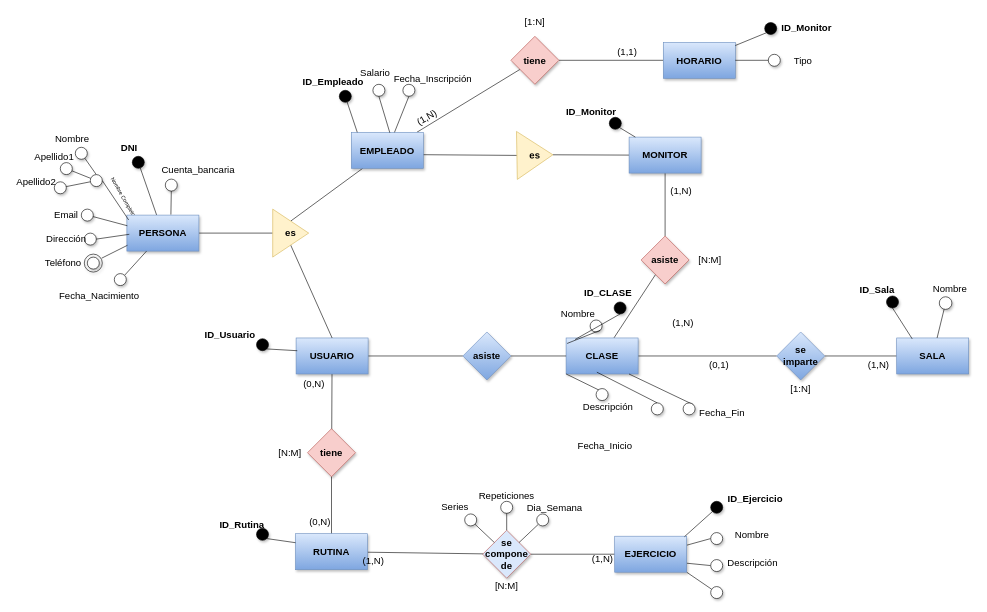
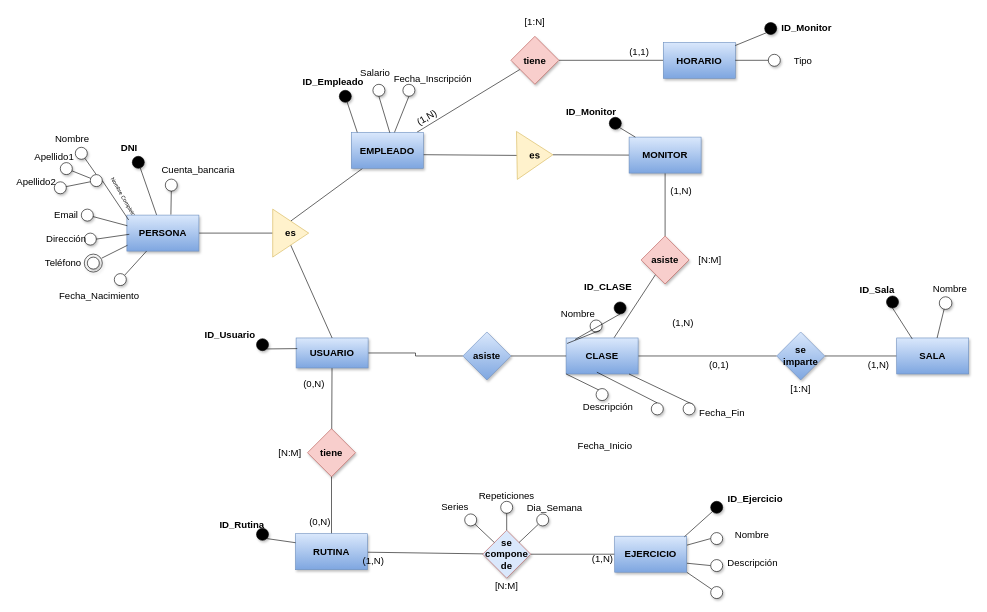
(627, 51) -> (639, 51)
(608, 293) -> (608, 287)
(332, 356) -> (332, 353)
